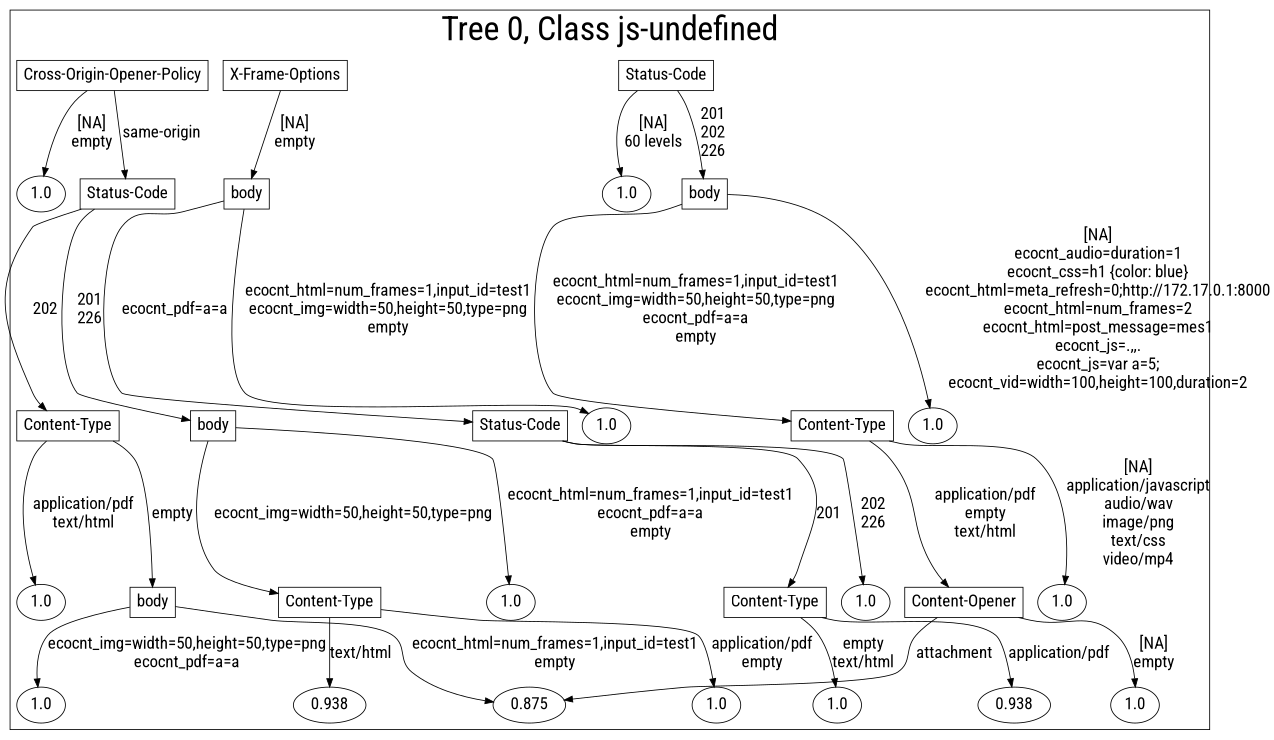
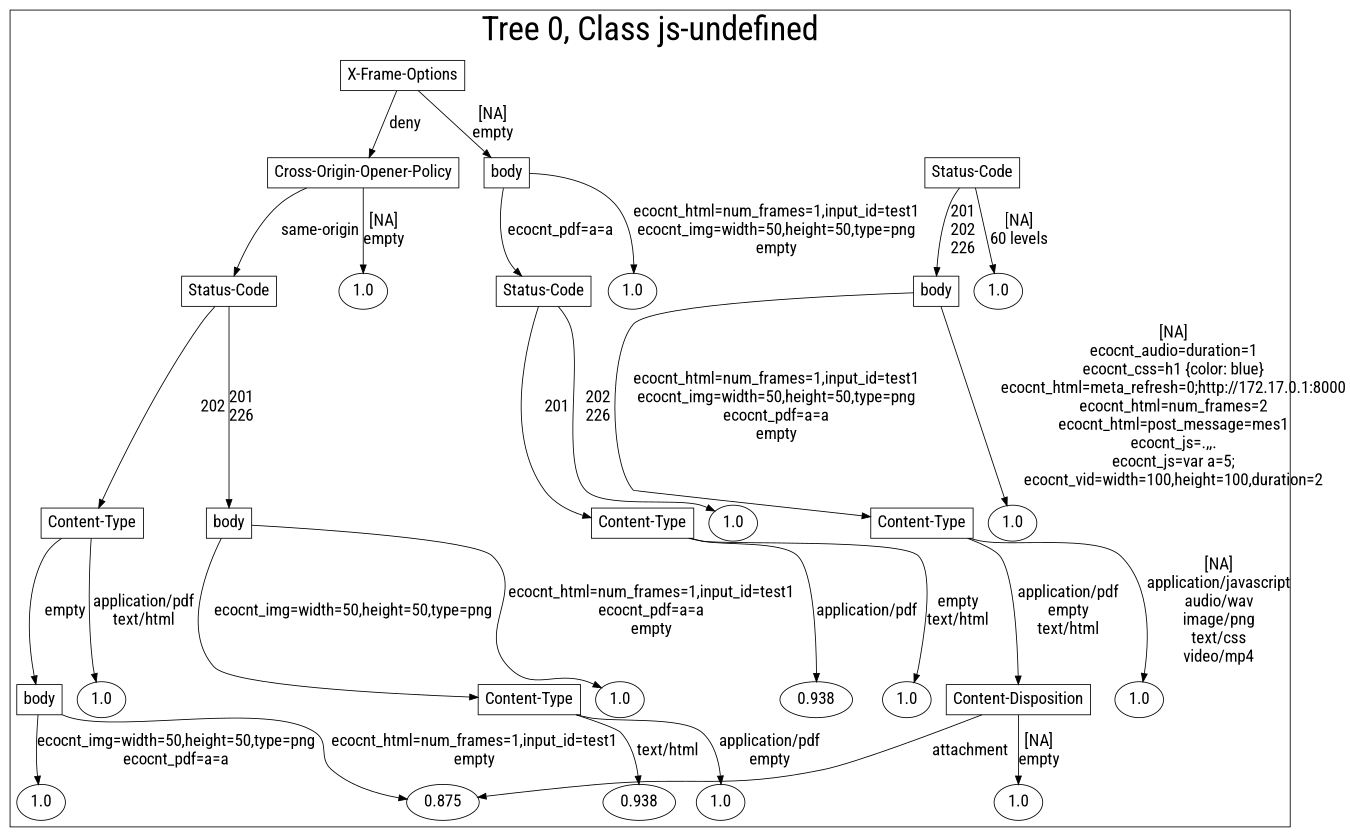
none -> (385, 120)
(964, 602) -> (1018, 700)
